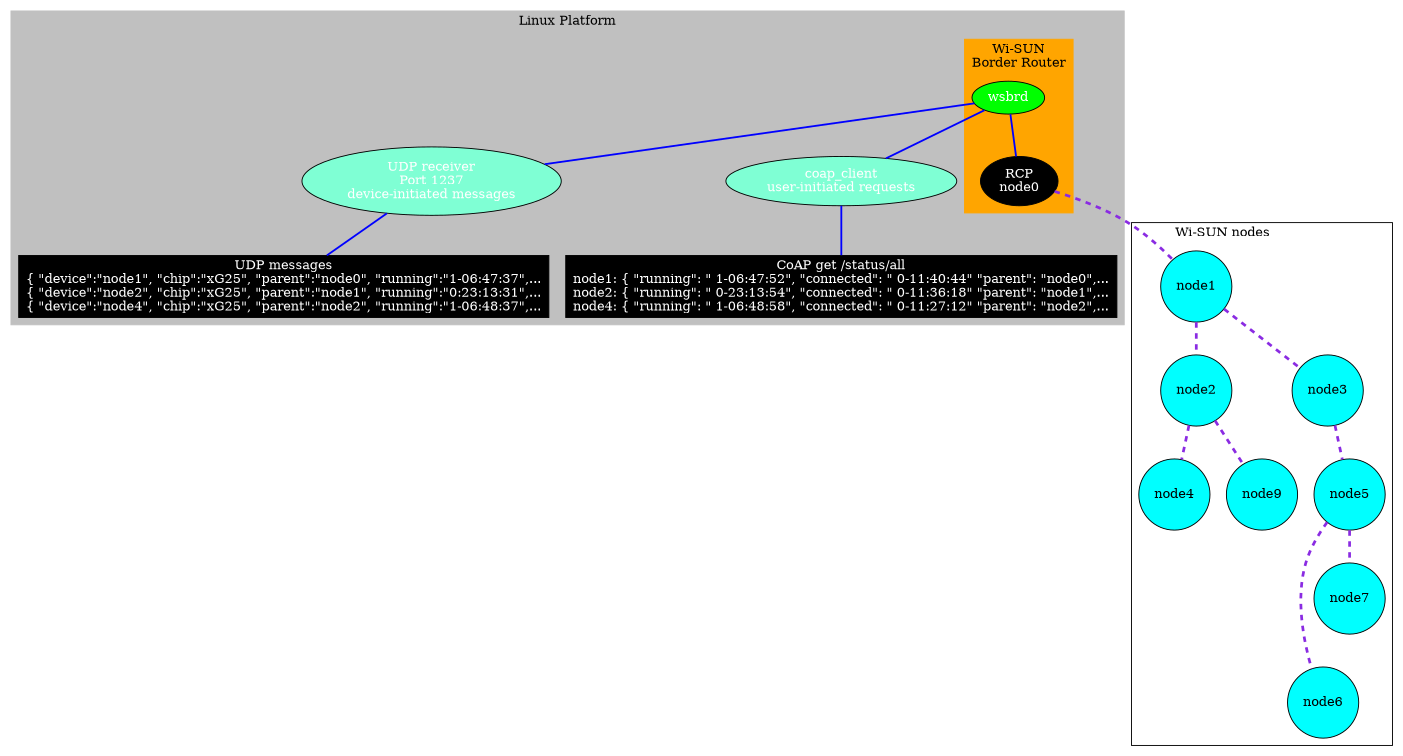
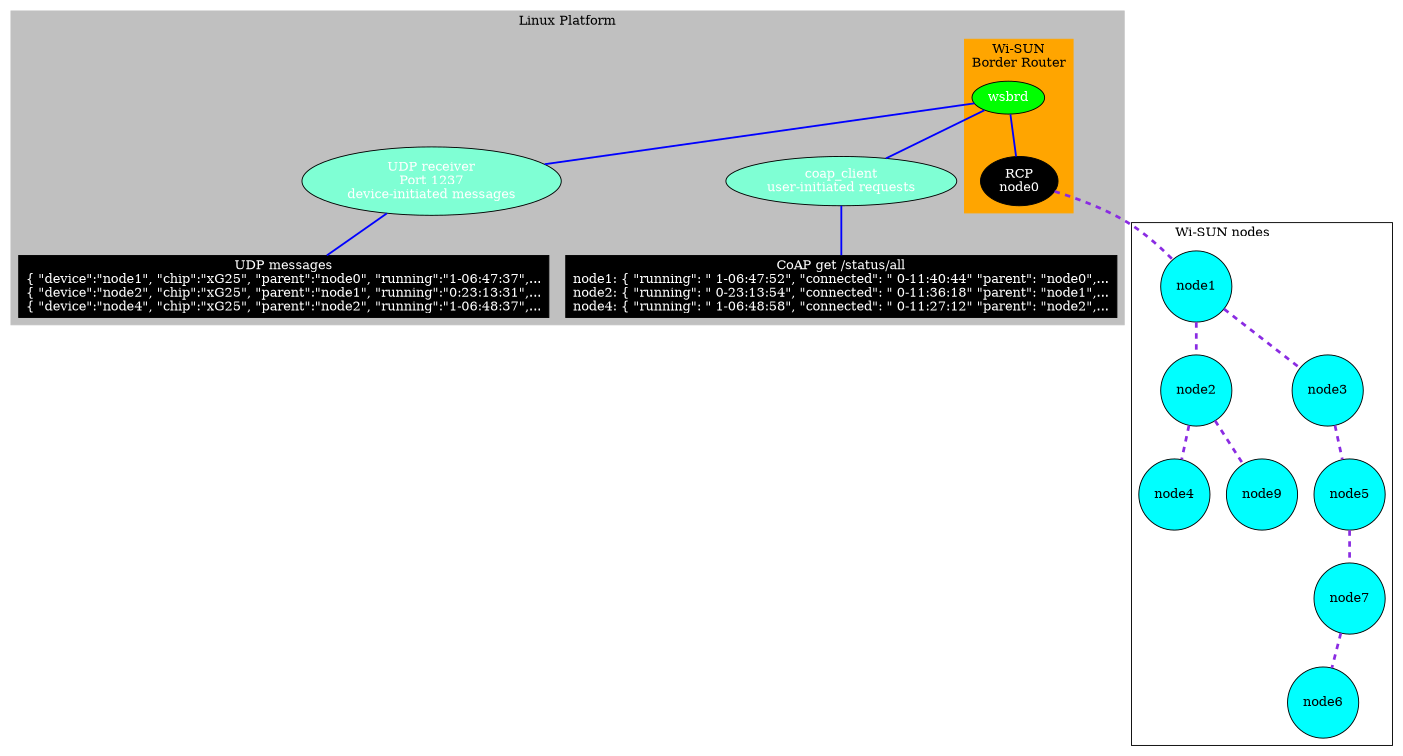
(1301, 593) -> (1336, 651)
